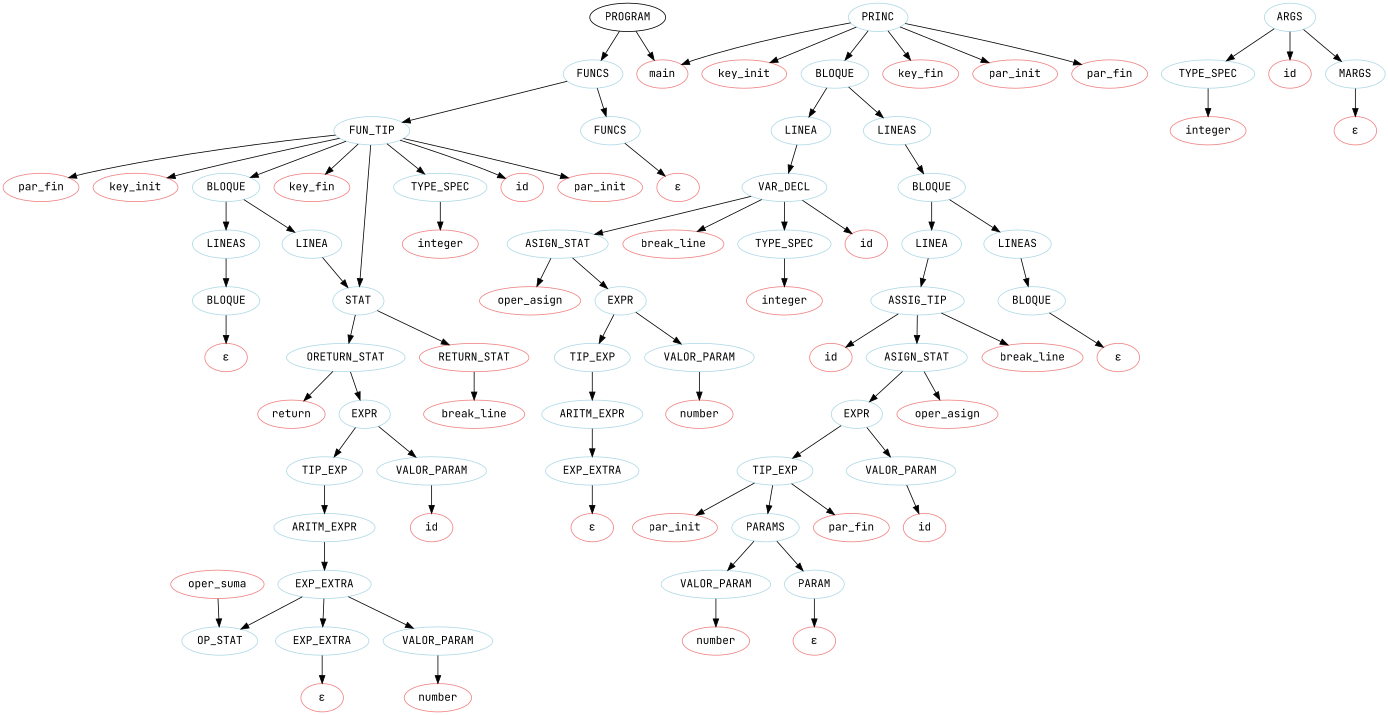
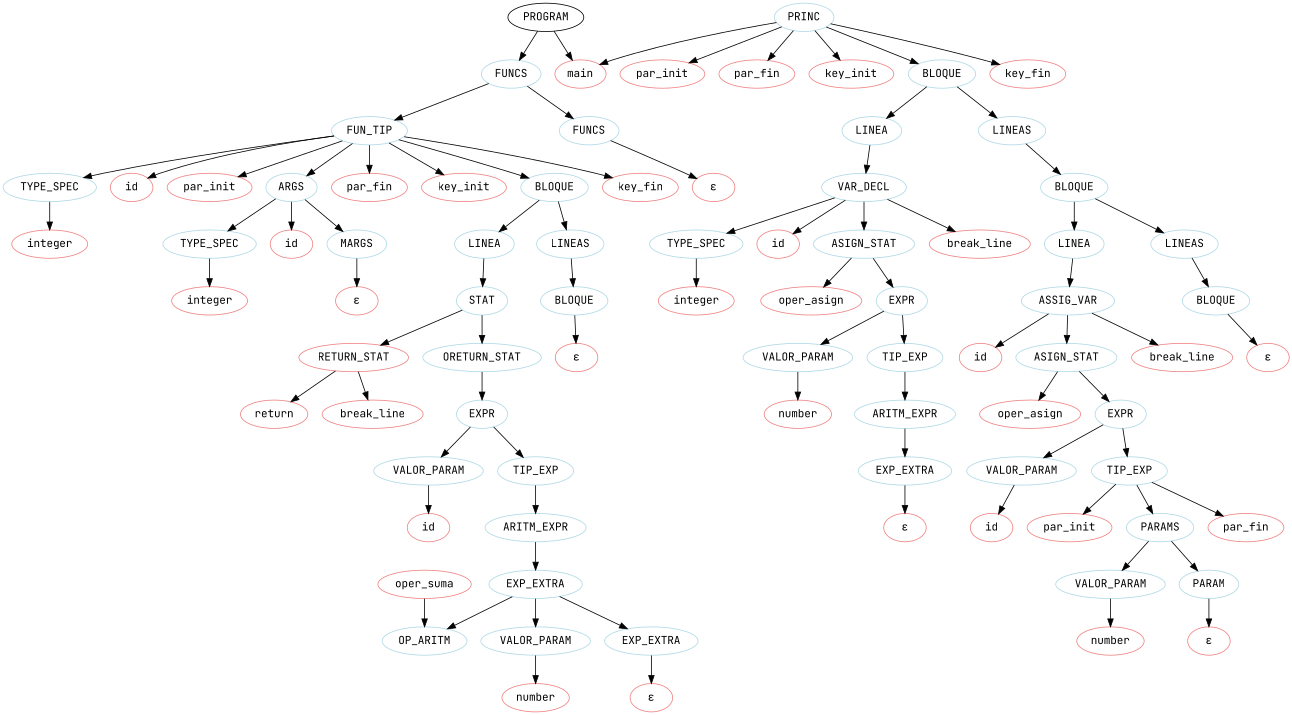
(365, 212) -> (333, 157)
(918, 301) -> (1068, 301)
(321, 383) -> (317, 384)
(220, 641) -> (425, 641)
